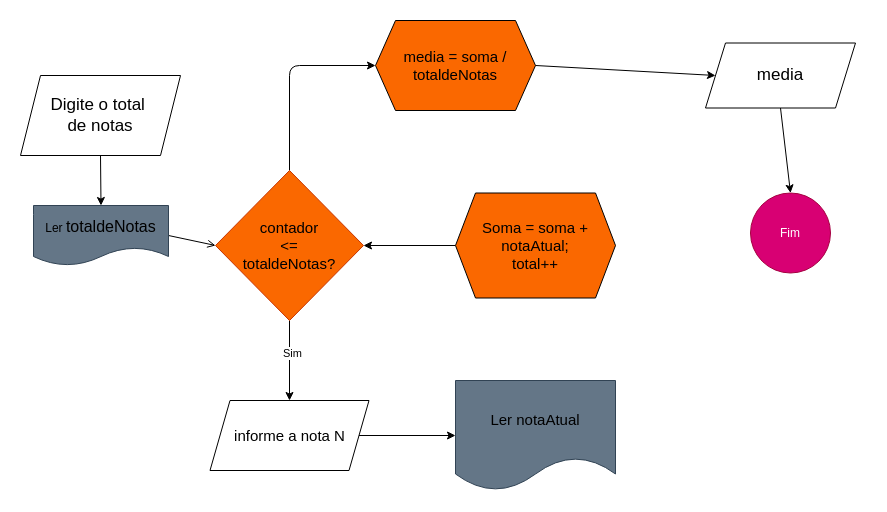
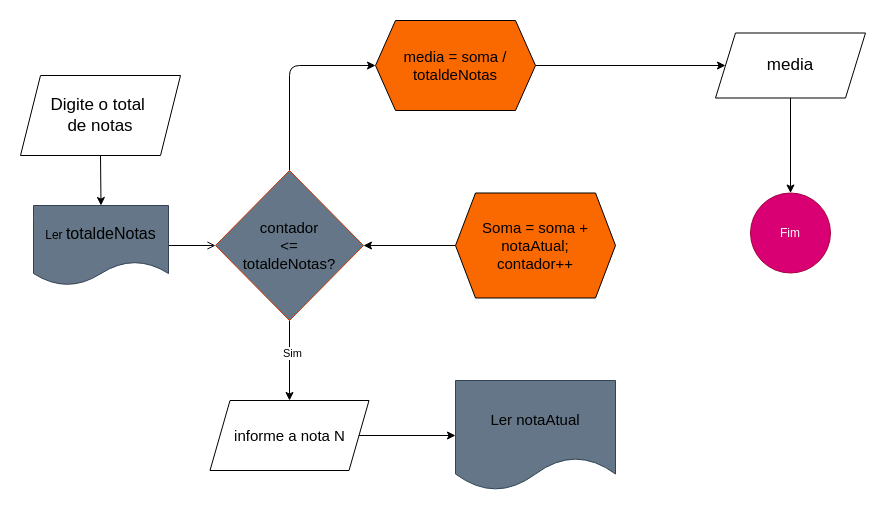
(781, 76) -> (791, 66)
(101, 236) -> (101, 246)
(290, 246) -> (290, 246)
(536, 246) -> (536, 246)
